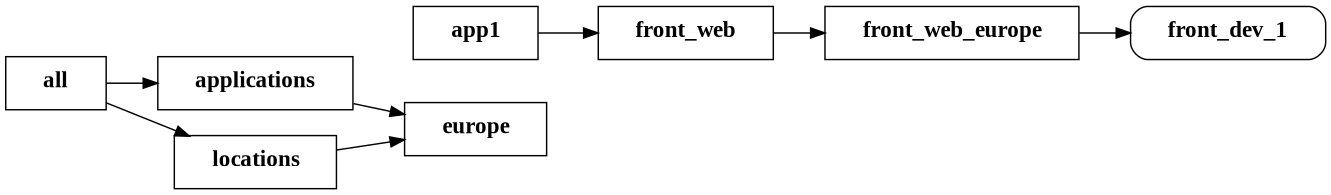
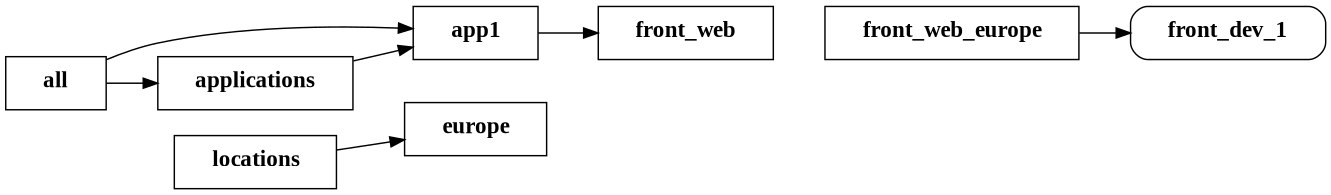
(792, 33) -> none
(372, 107) -> (376, 56)
(141, 117) -> (251, 30)
